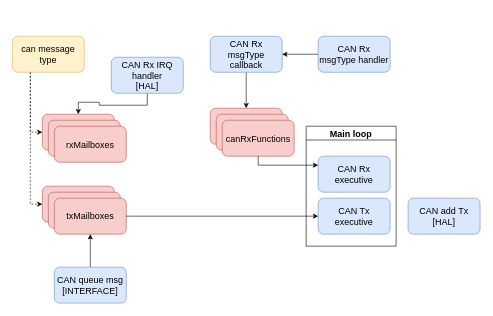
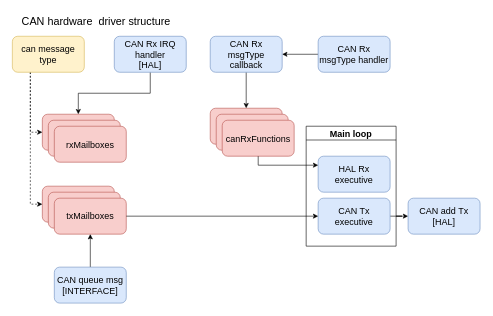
none -> (96, 21)
(147, 75) -> (150, 54)
(354, 174) -> (354, 174)
none -> (398, 216)
